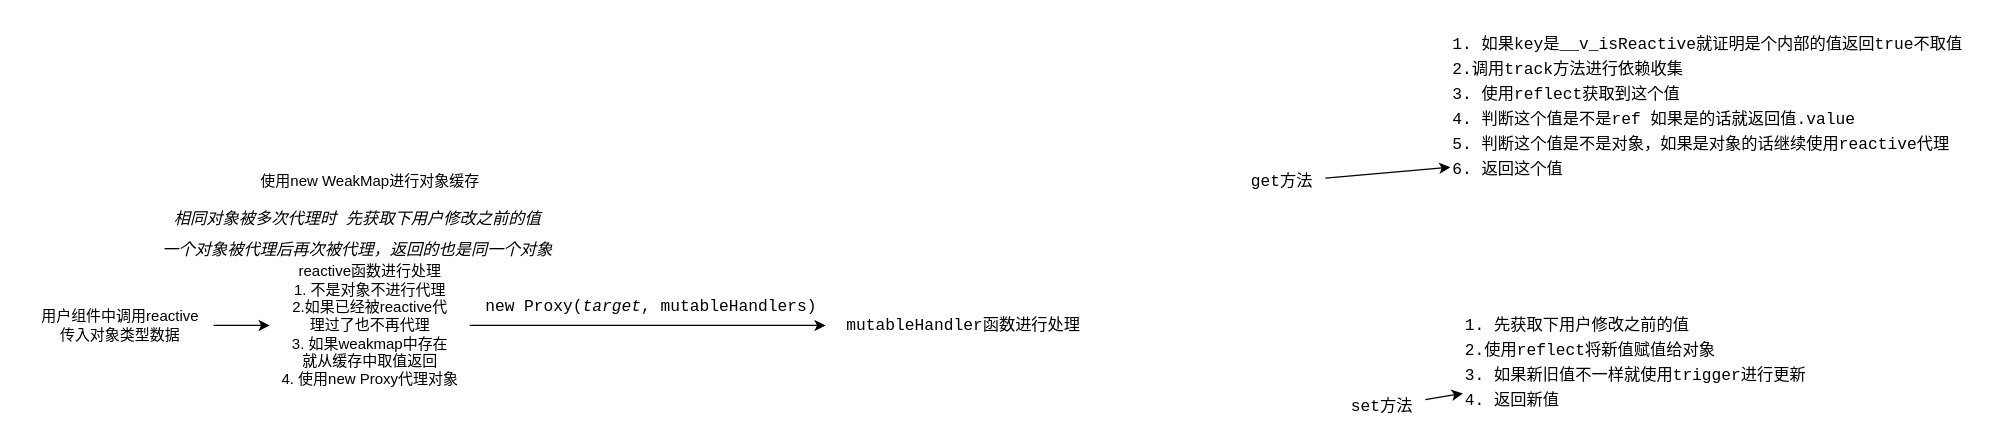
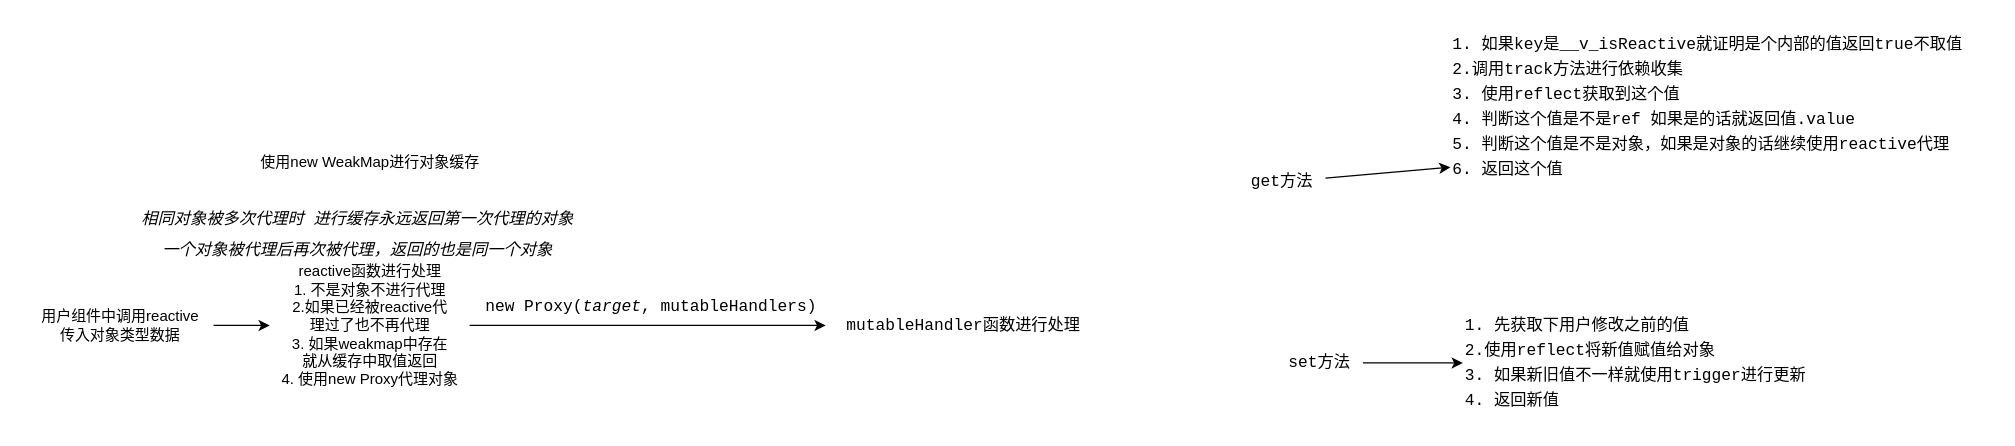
(369, 182) -> (369, 163)
(358, 219) -> (358, 219)
(1382, 407) -> (1319, 363)
